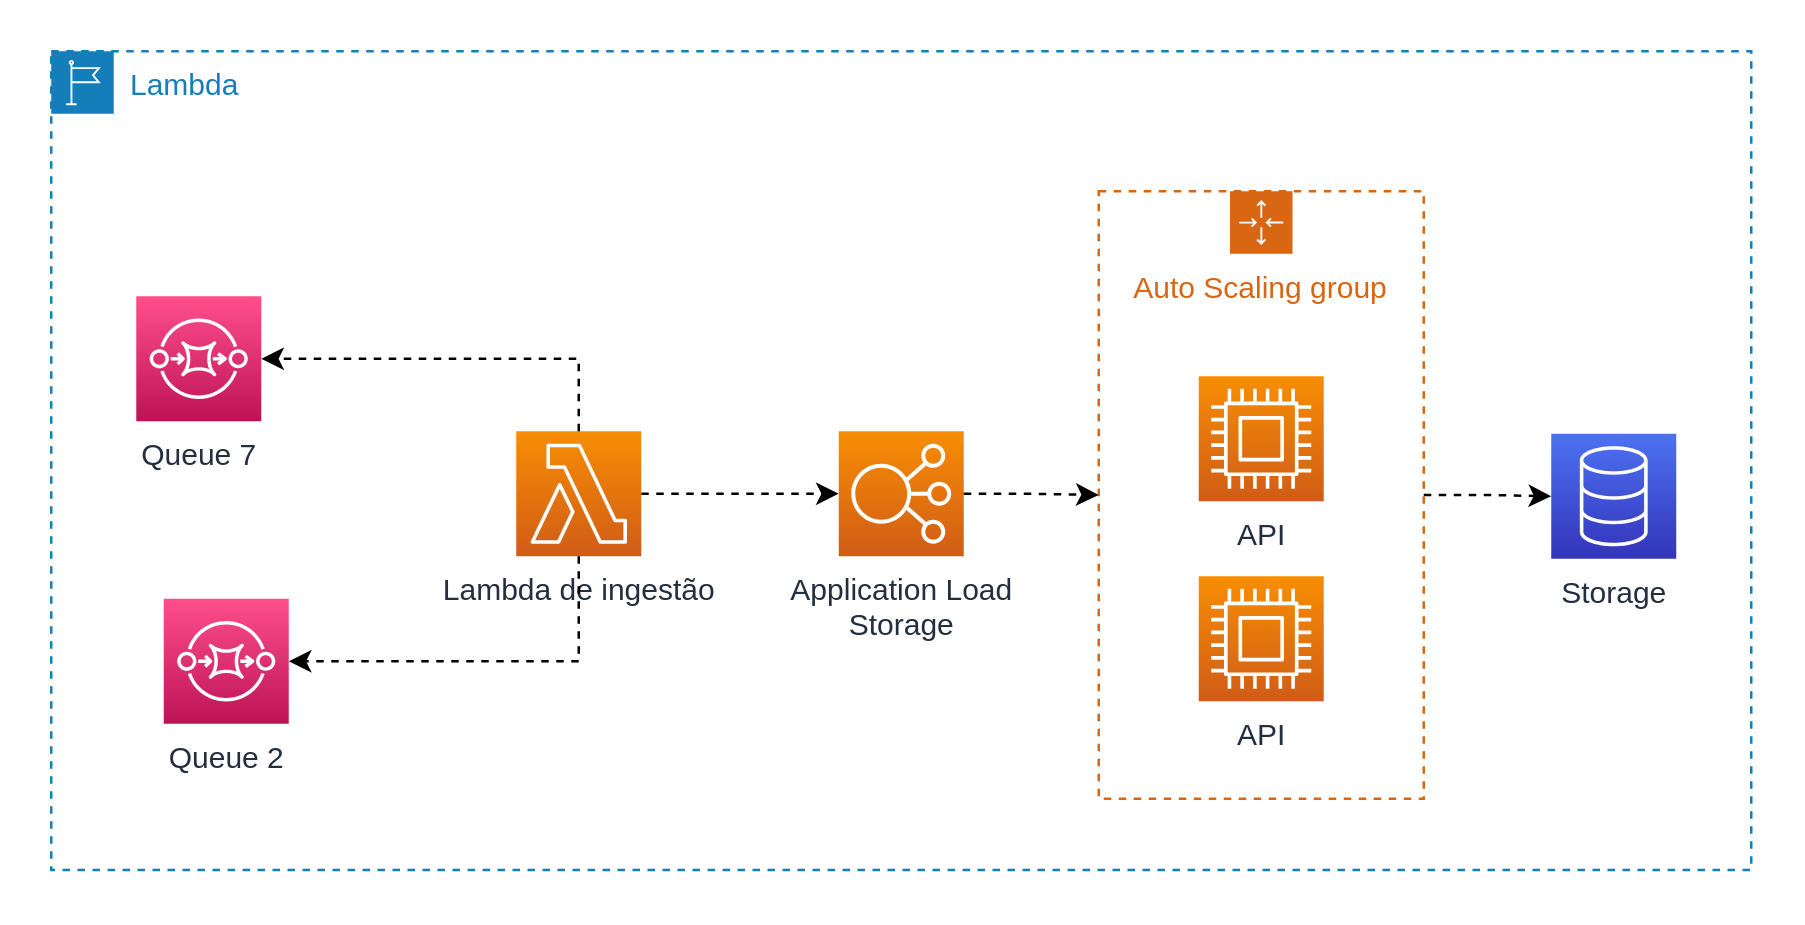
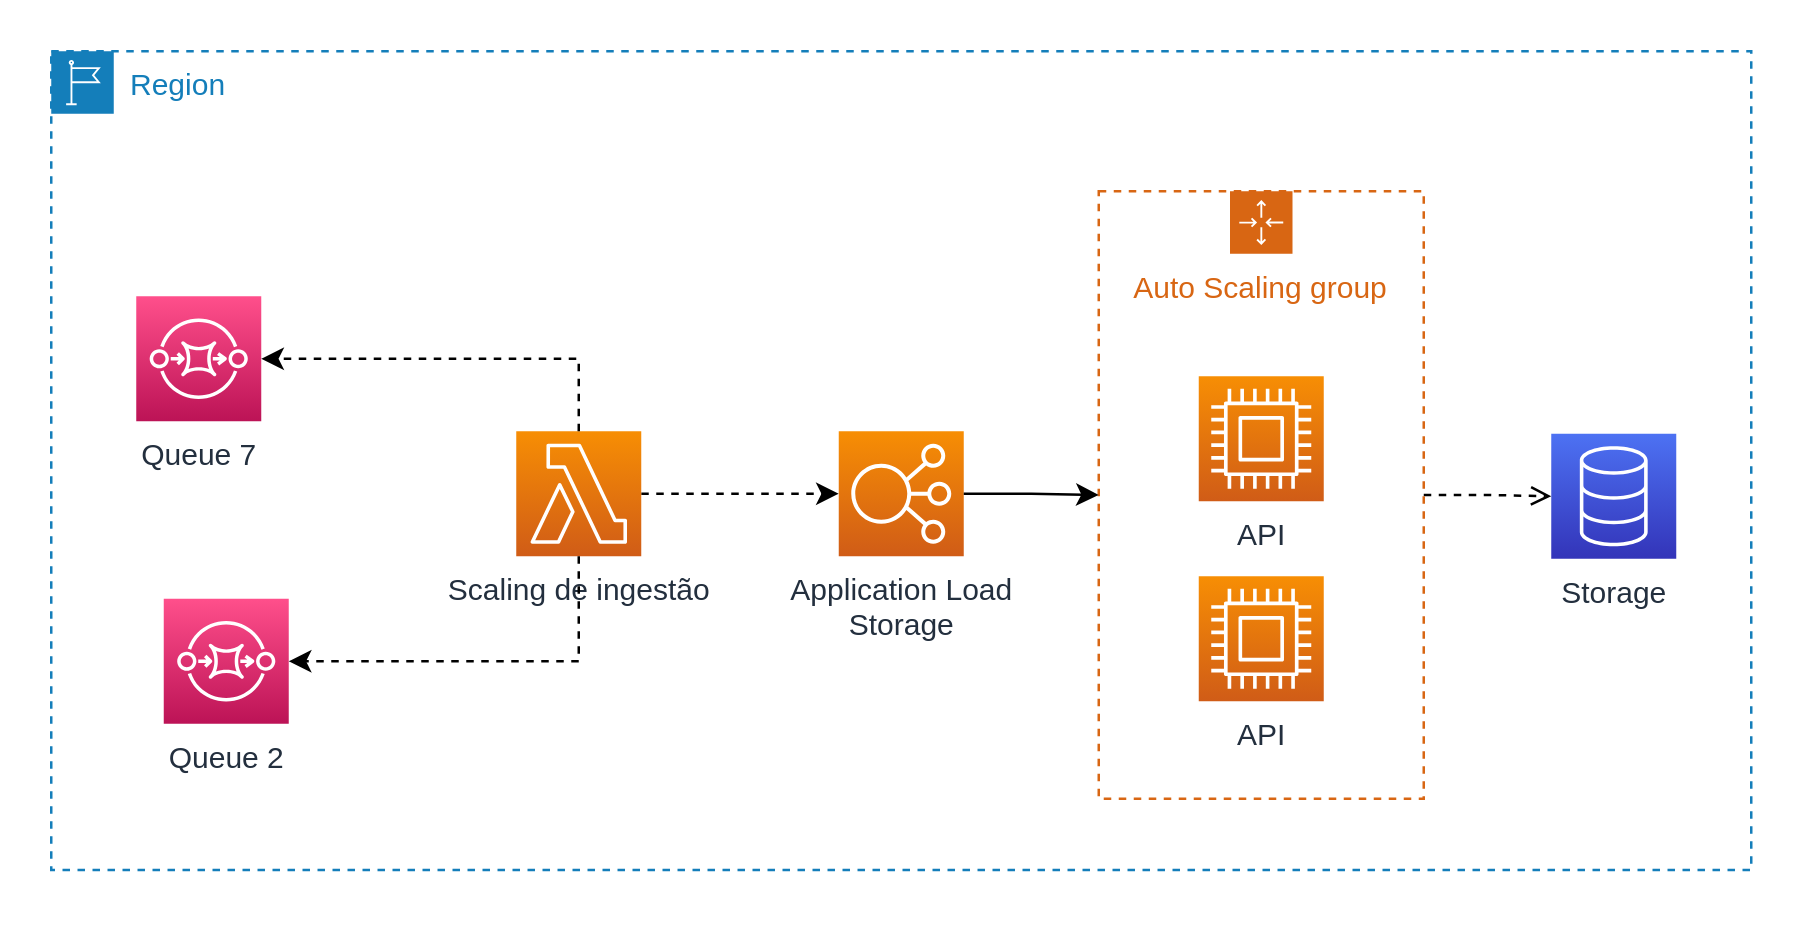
(182, 87) -> (178, 87)
(1025, 494) -> (1025, 494)
(1533, 496) -> (1538, 496)
(580, 592) -> (580, 592)
